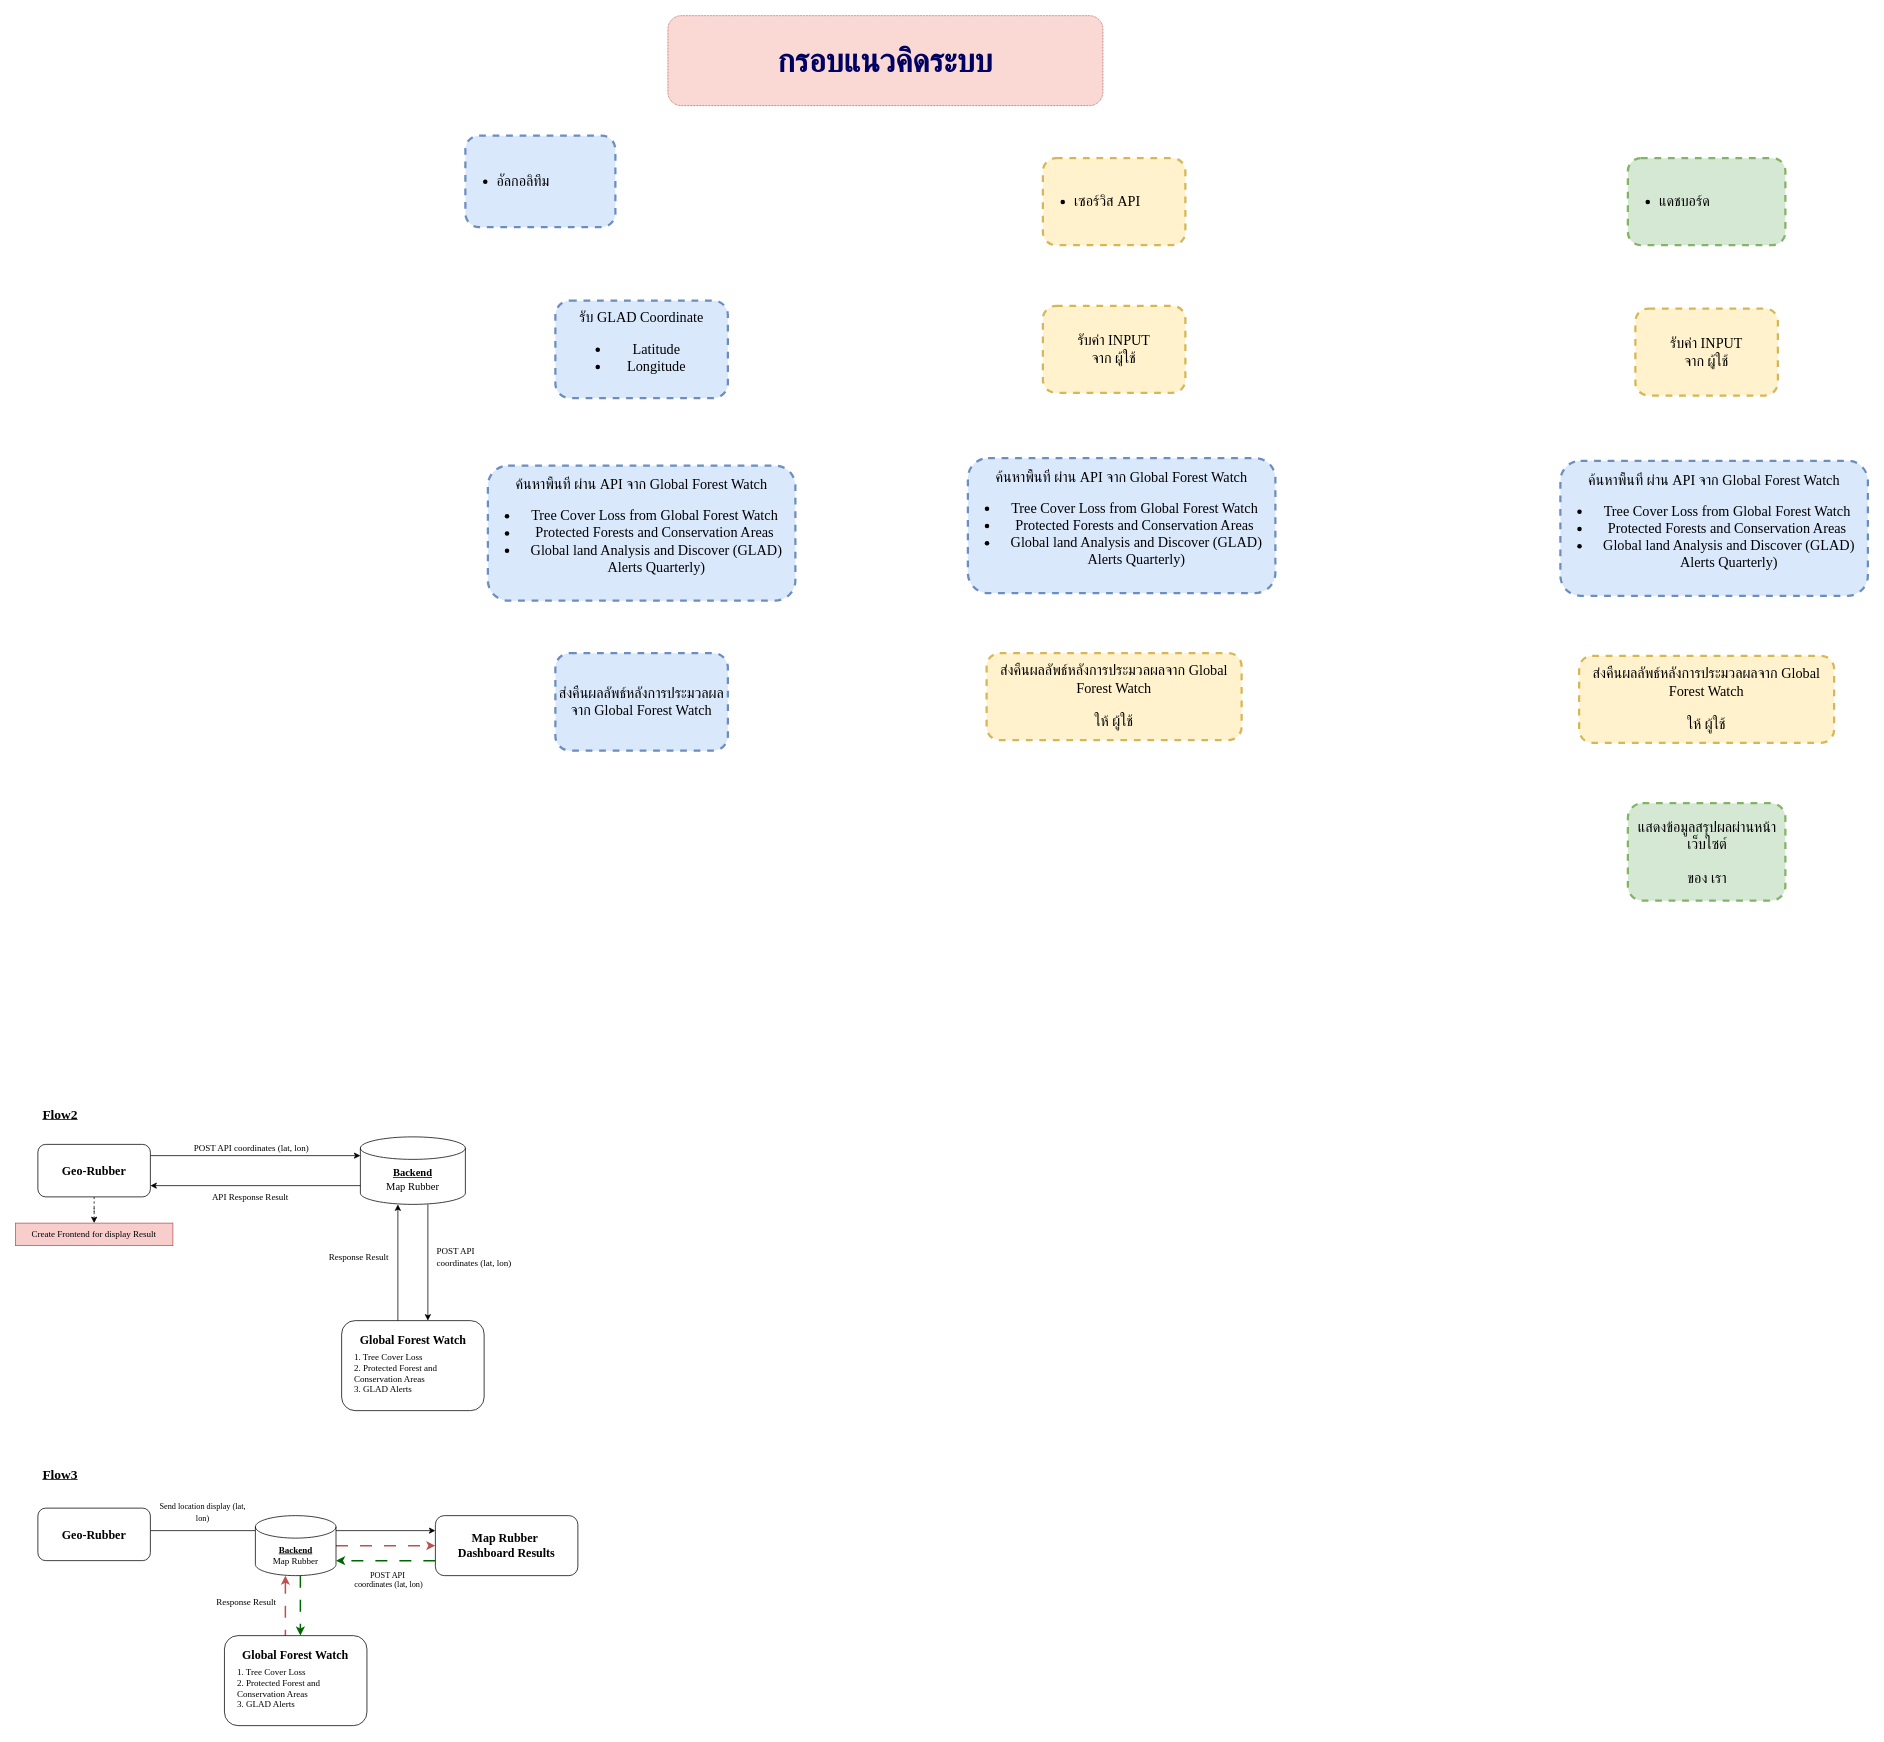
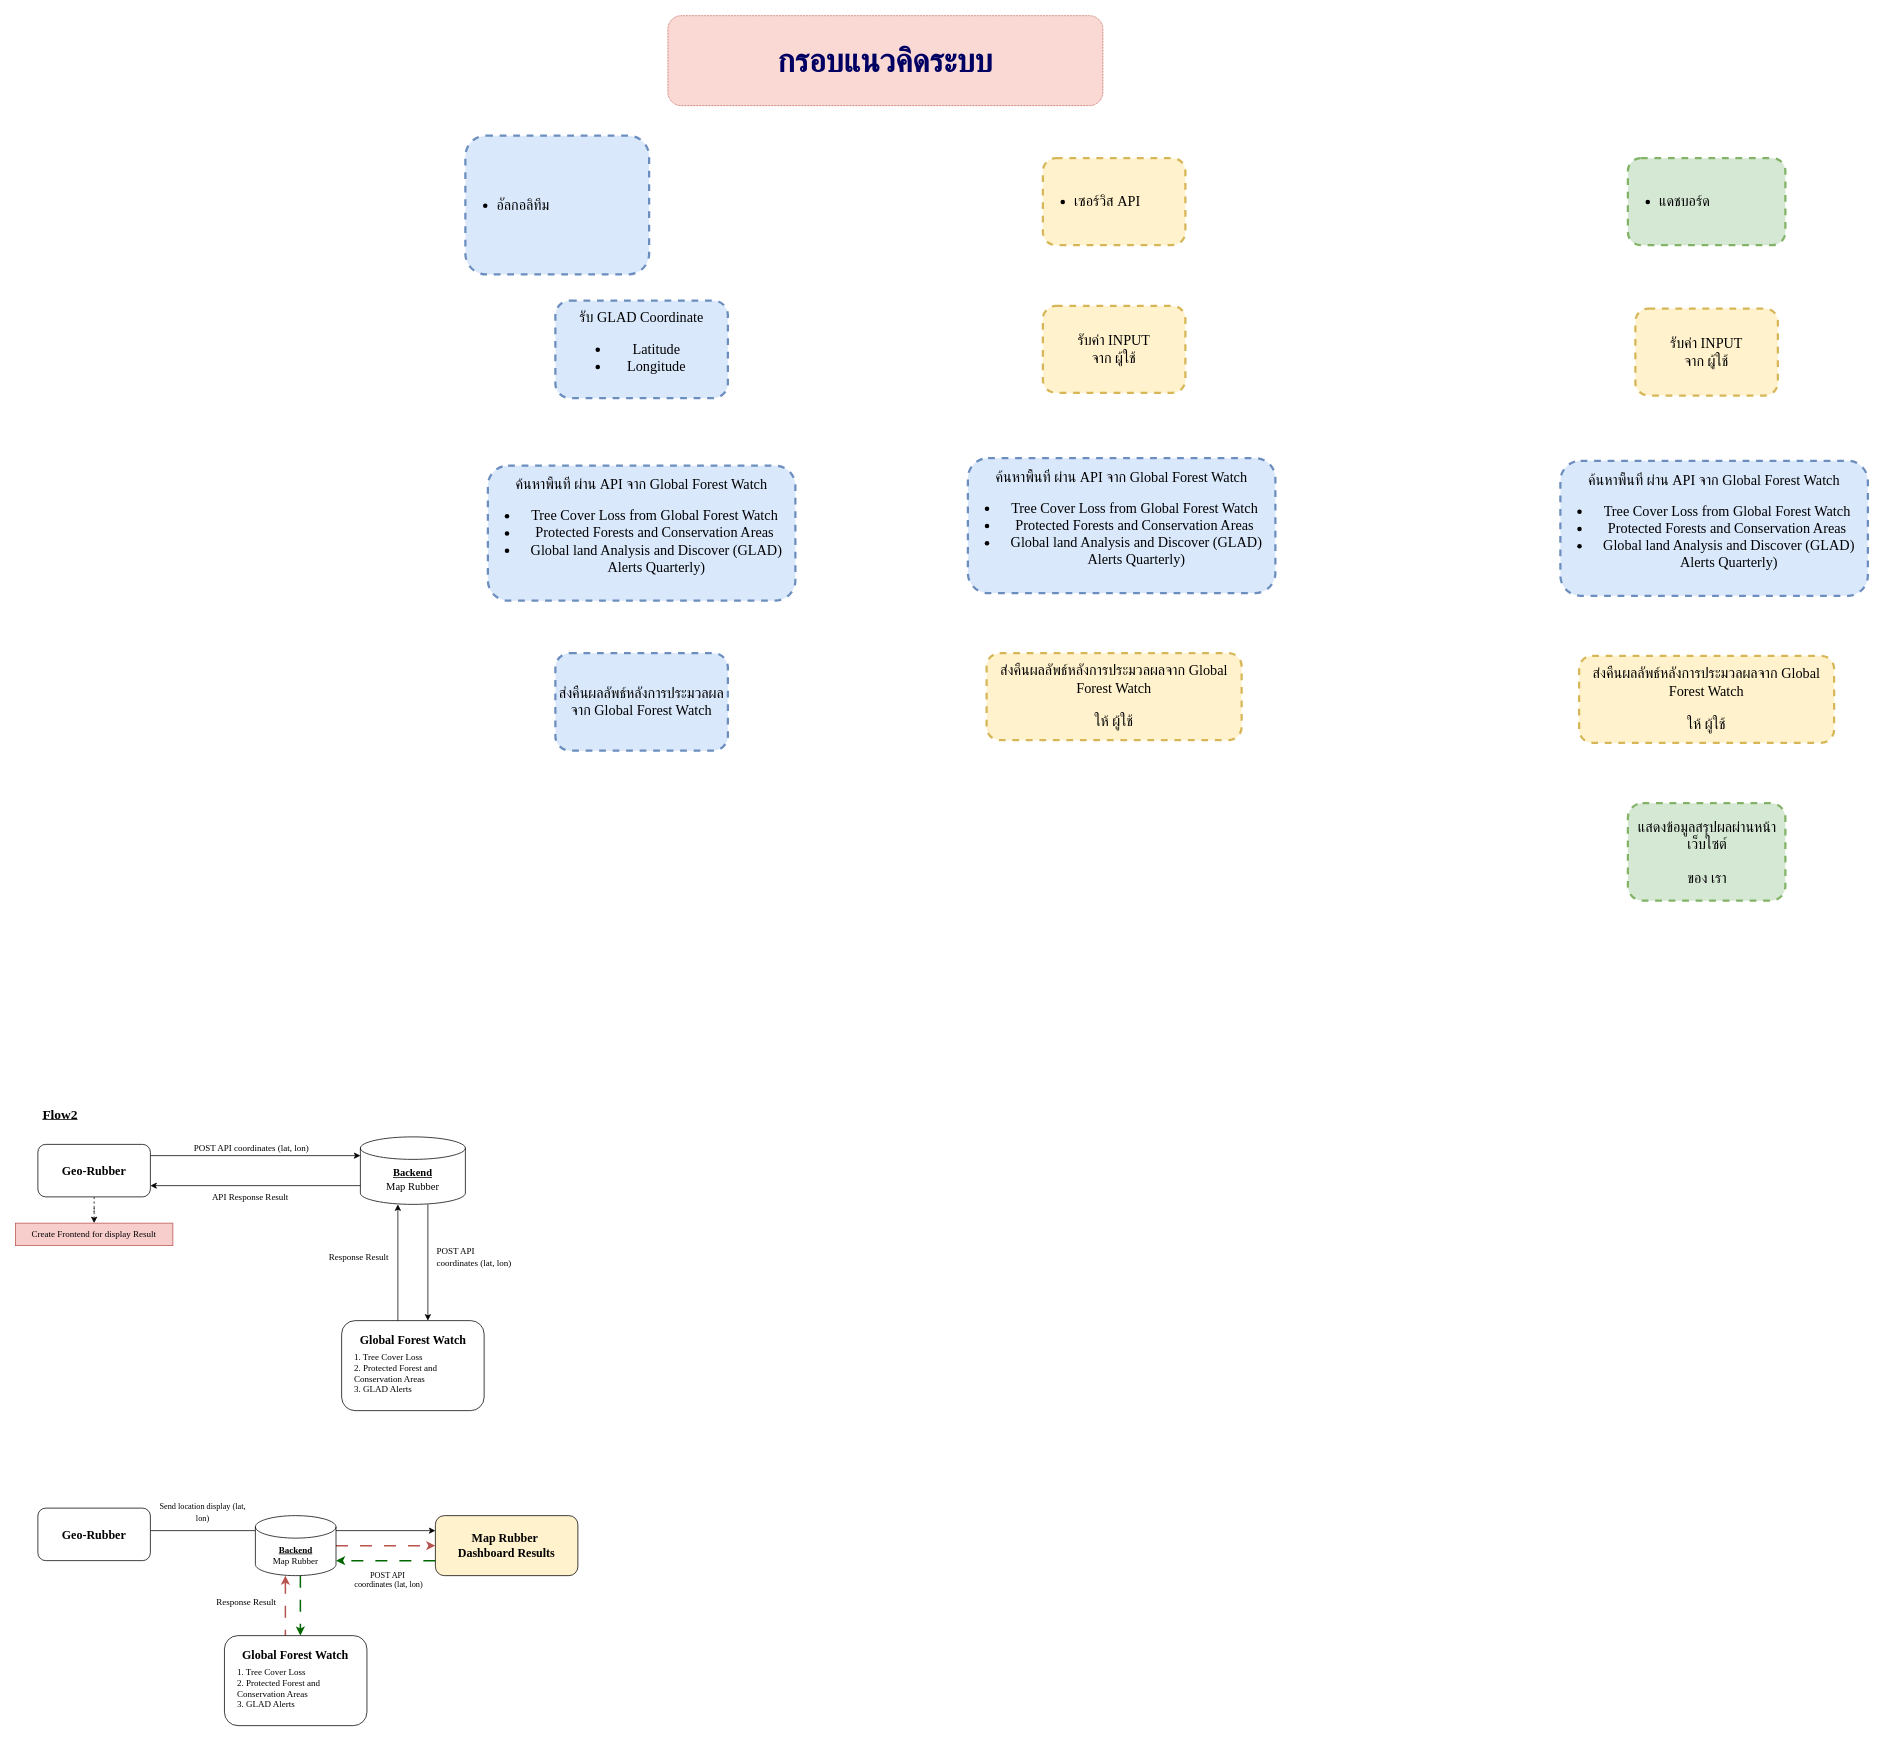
(540, 181) -> (557, 205)
(60, 1474) -> none
(507, 1545) -> (507, 1545)
